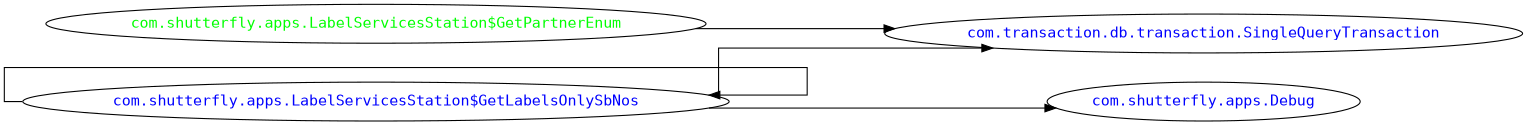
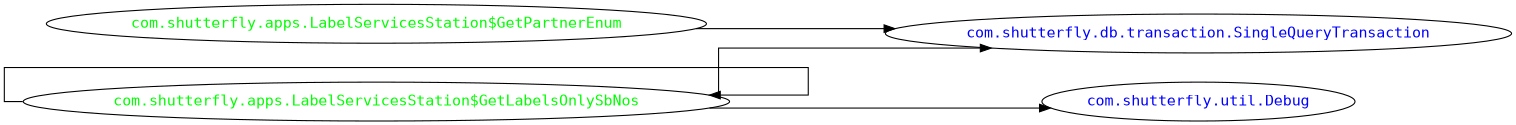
(1204, 33) -> (1198, 33)
(376, 102) -> (376, 102)
(1204, 102) -> (1198, 102)
